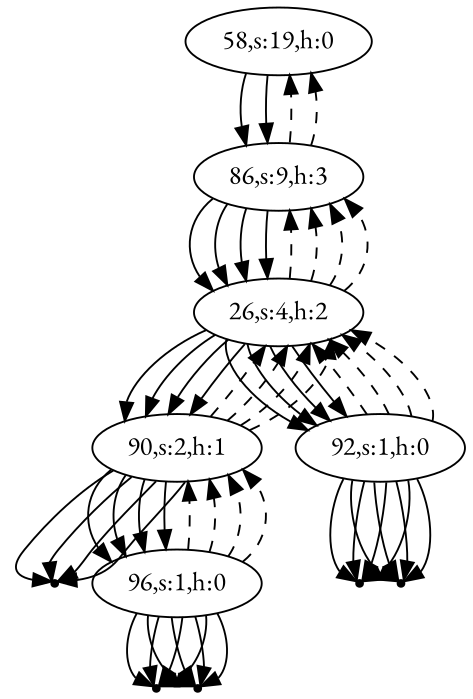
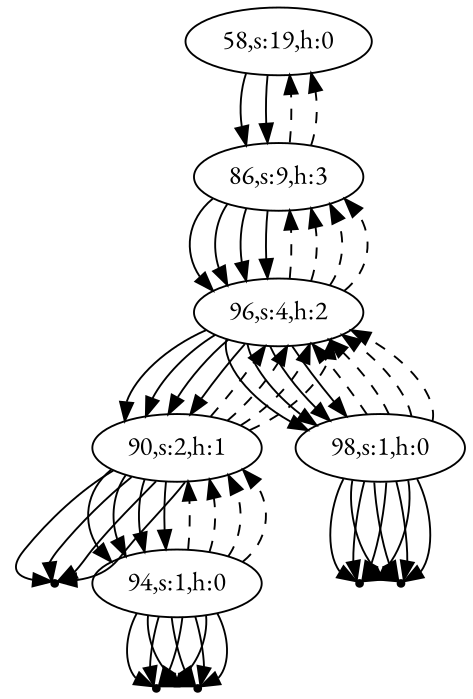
(279, 312) -> (279, 312)
(380, 448) -> (380, 448)
(177, 583) -> (177, 583)
